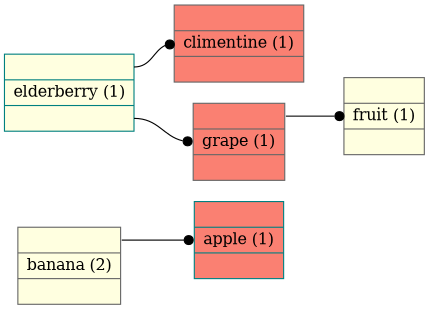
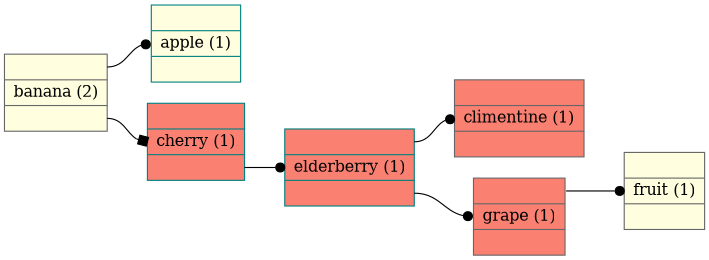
(69, 93) -> (350, 168)
none -> (196, 142)
(239, 240) -> (196, 44)
